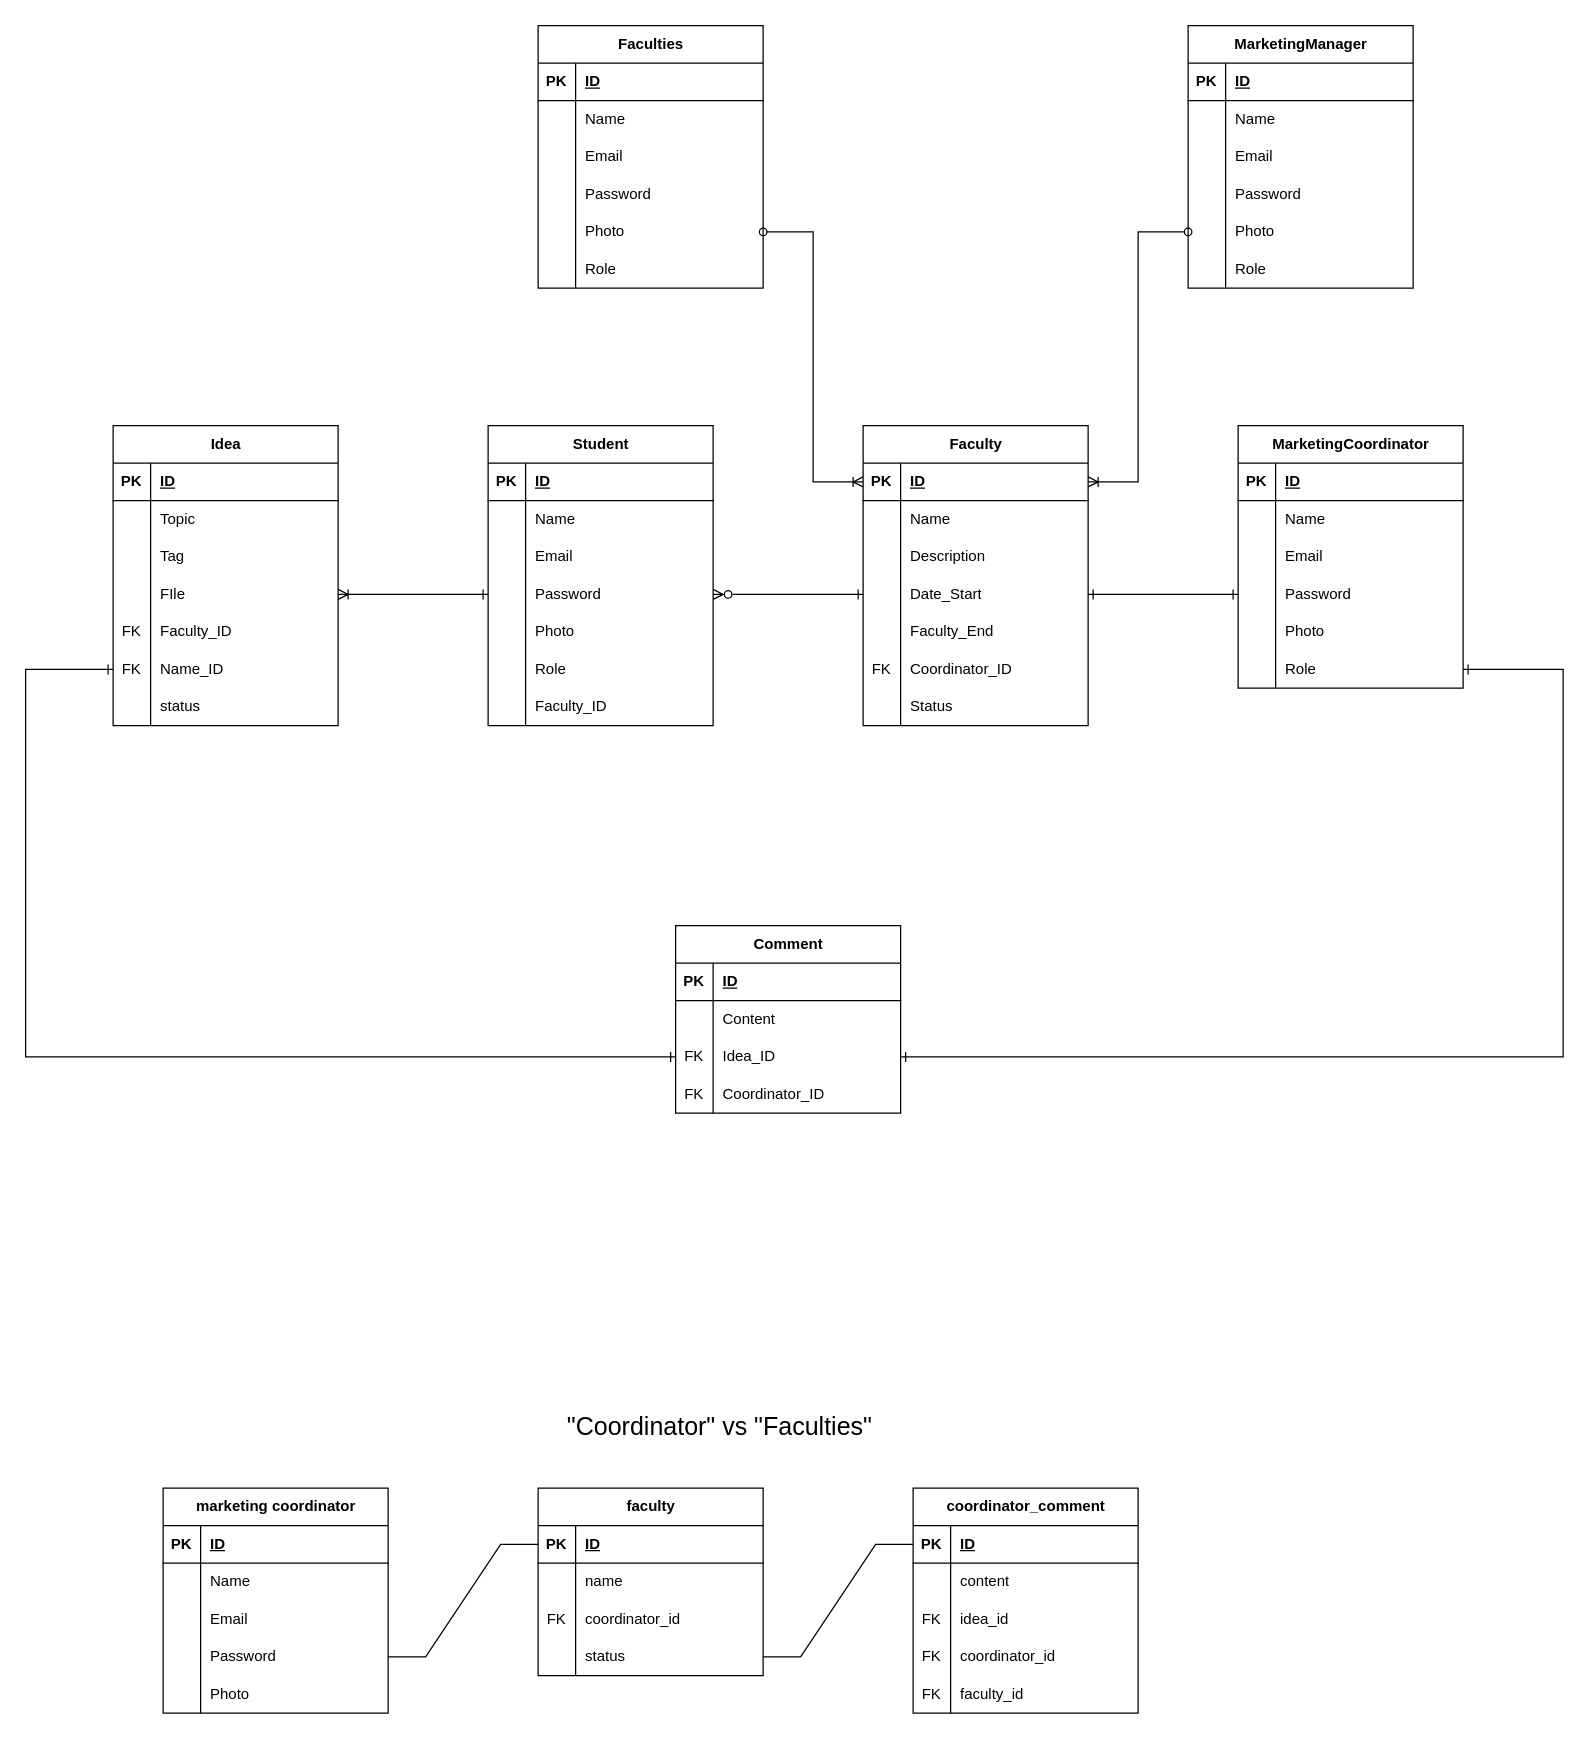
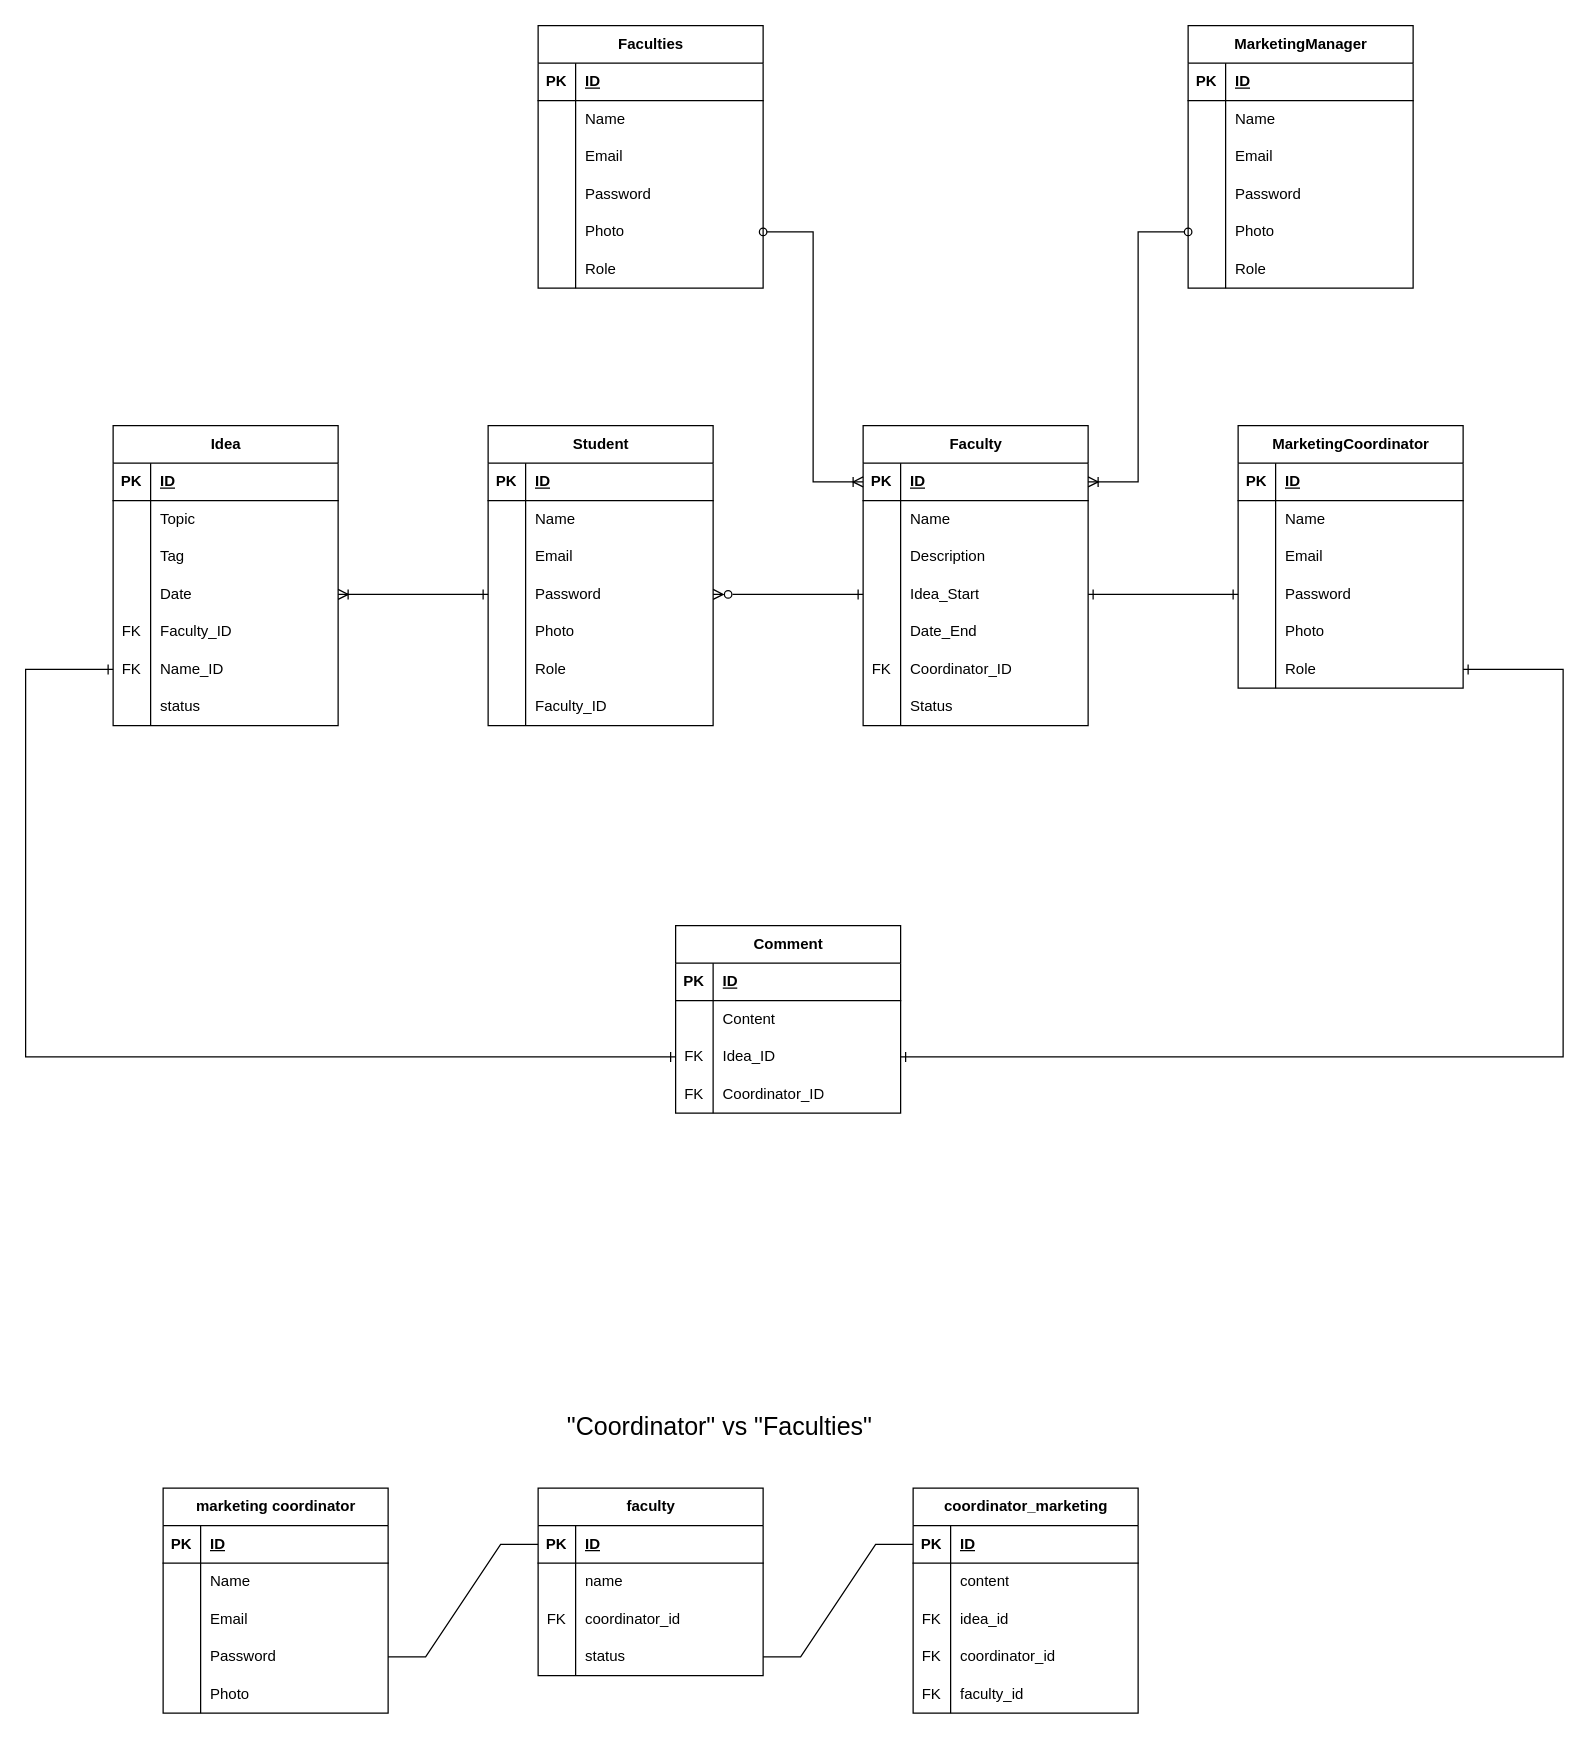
(175, 594) -> (177, 594)
(953, 594) -> (953, 594)
(955, 632) -> (944, 632)
(1026, 1507) -> (1026, 1507)
